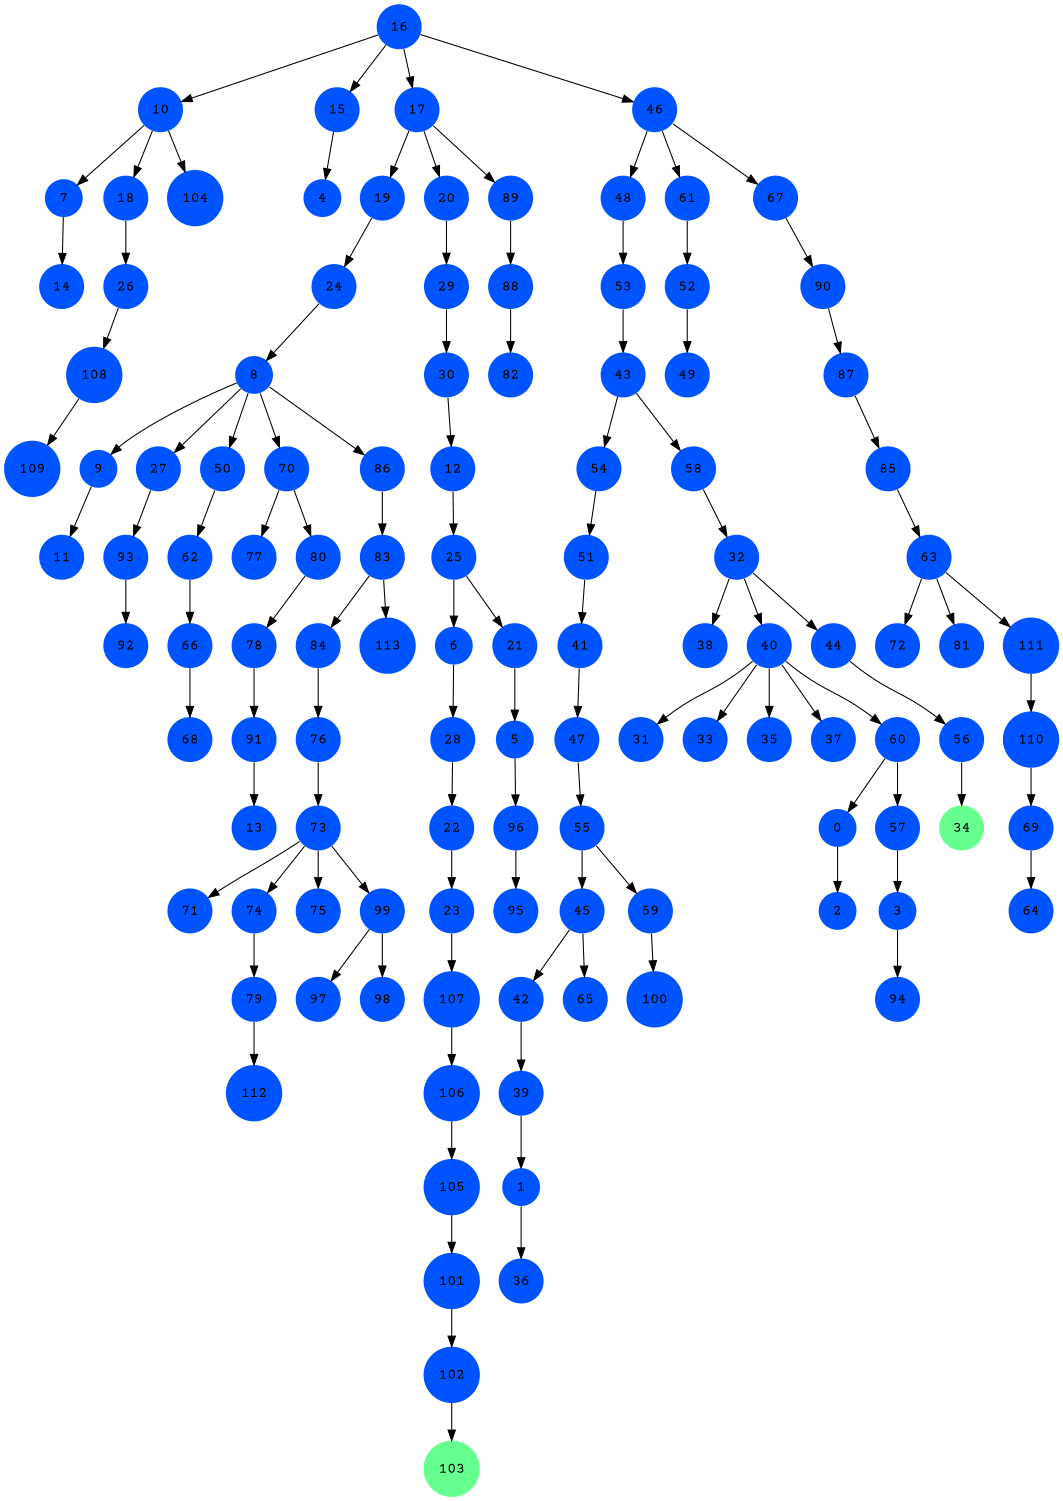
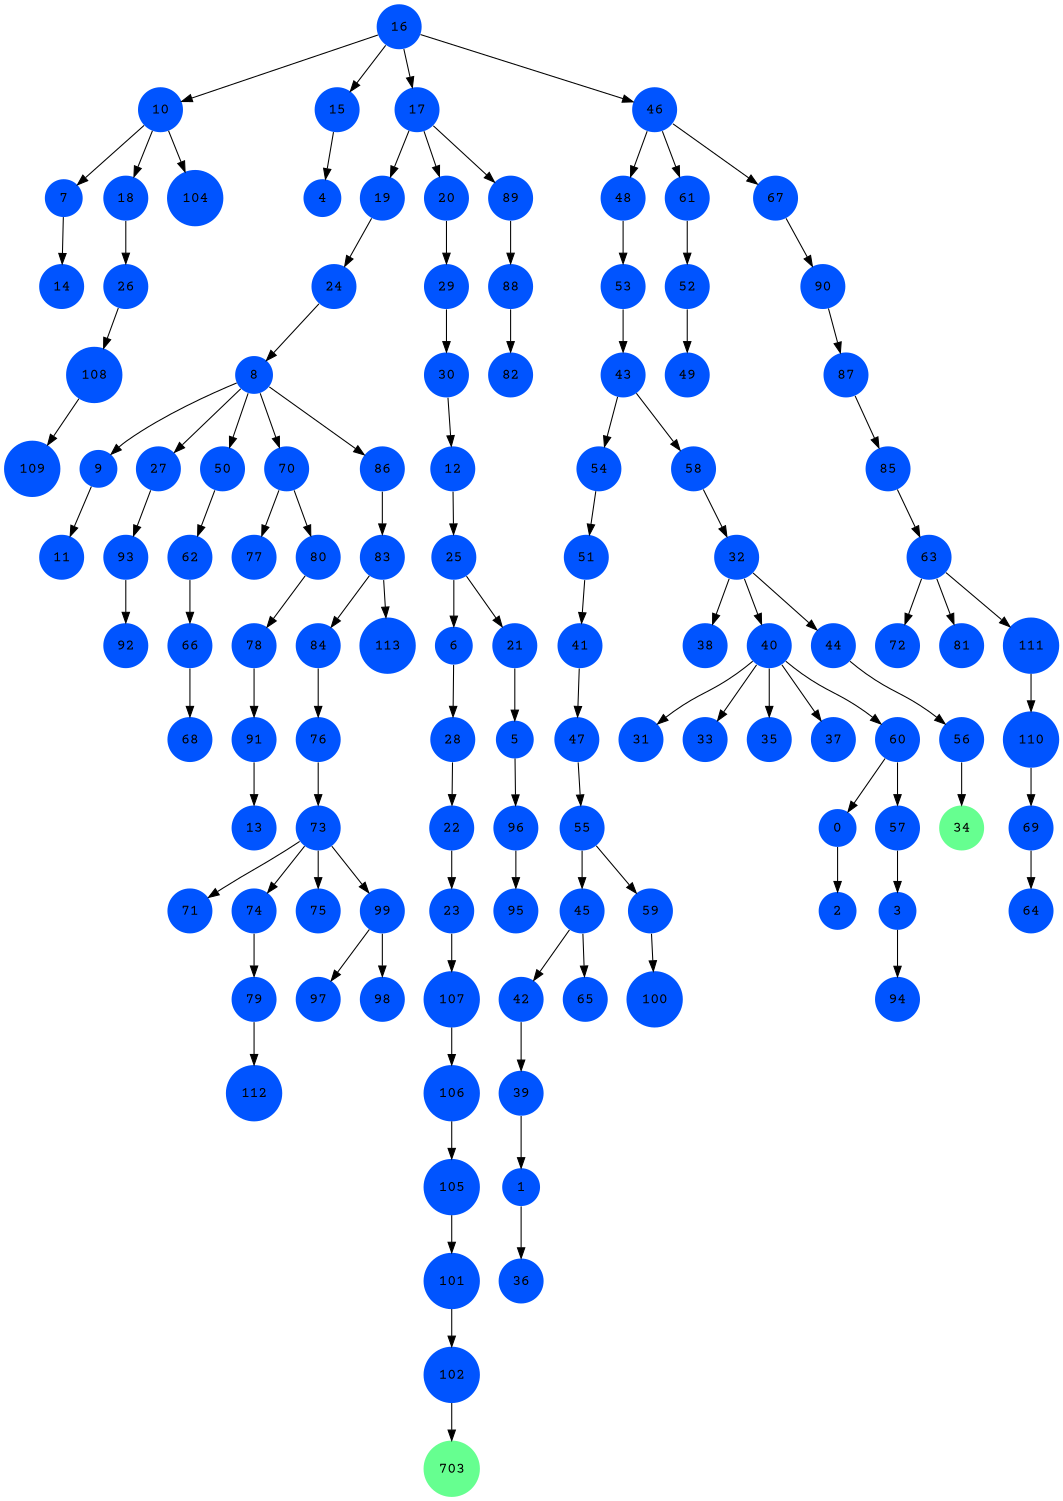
(452, 1469) -> (452, 1469)
